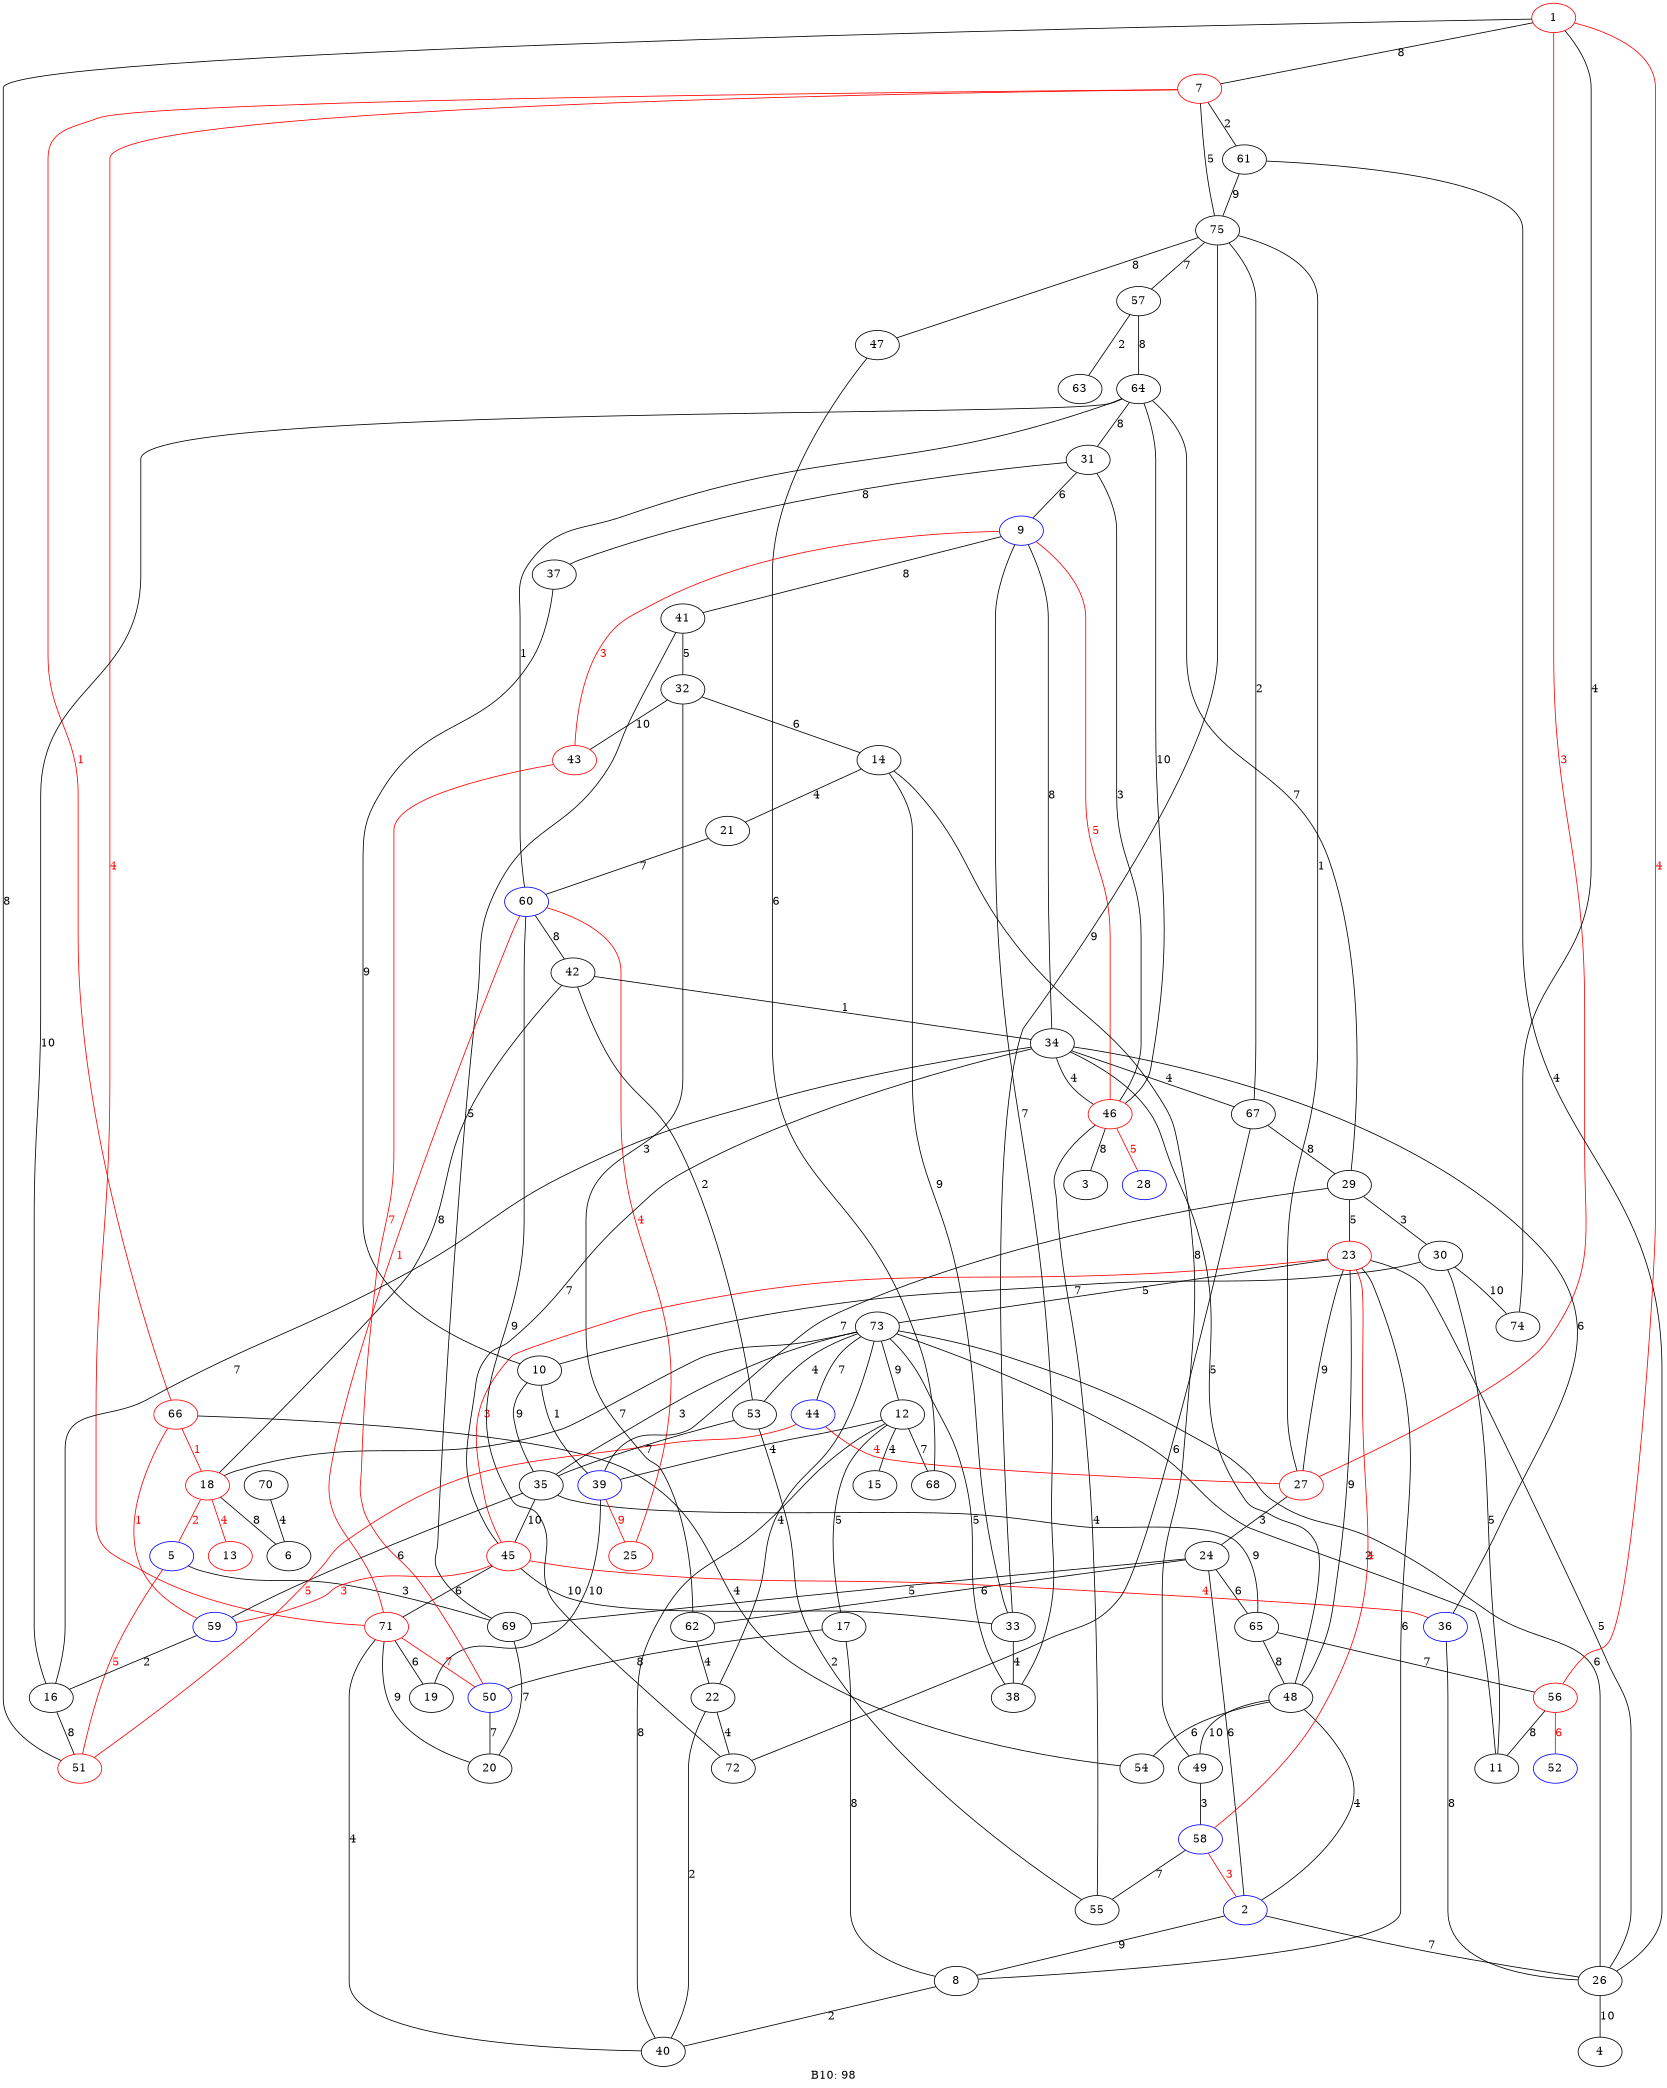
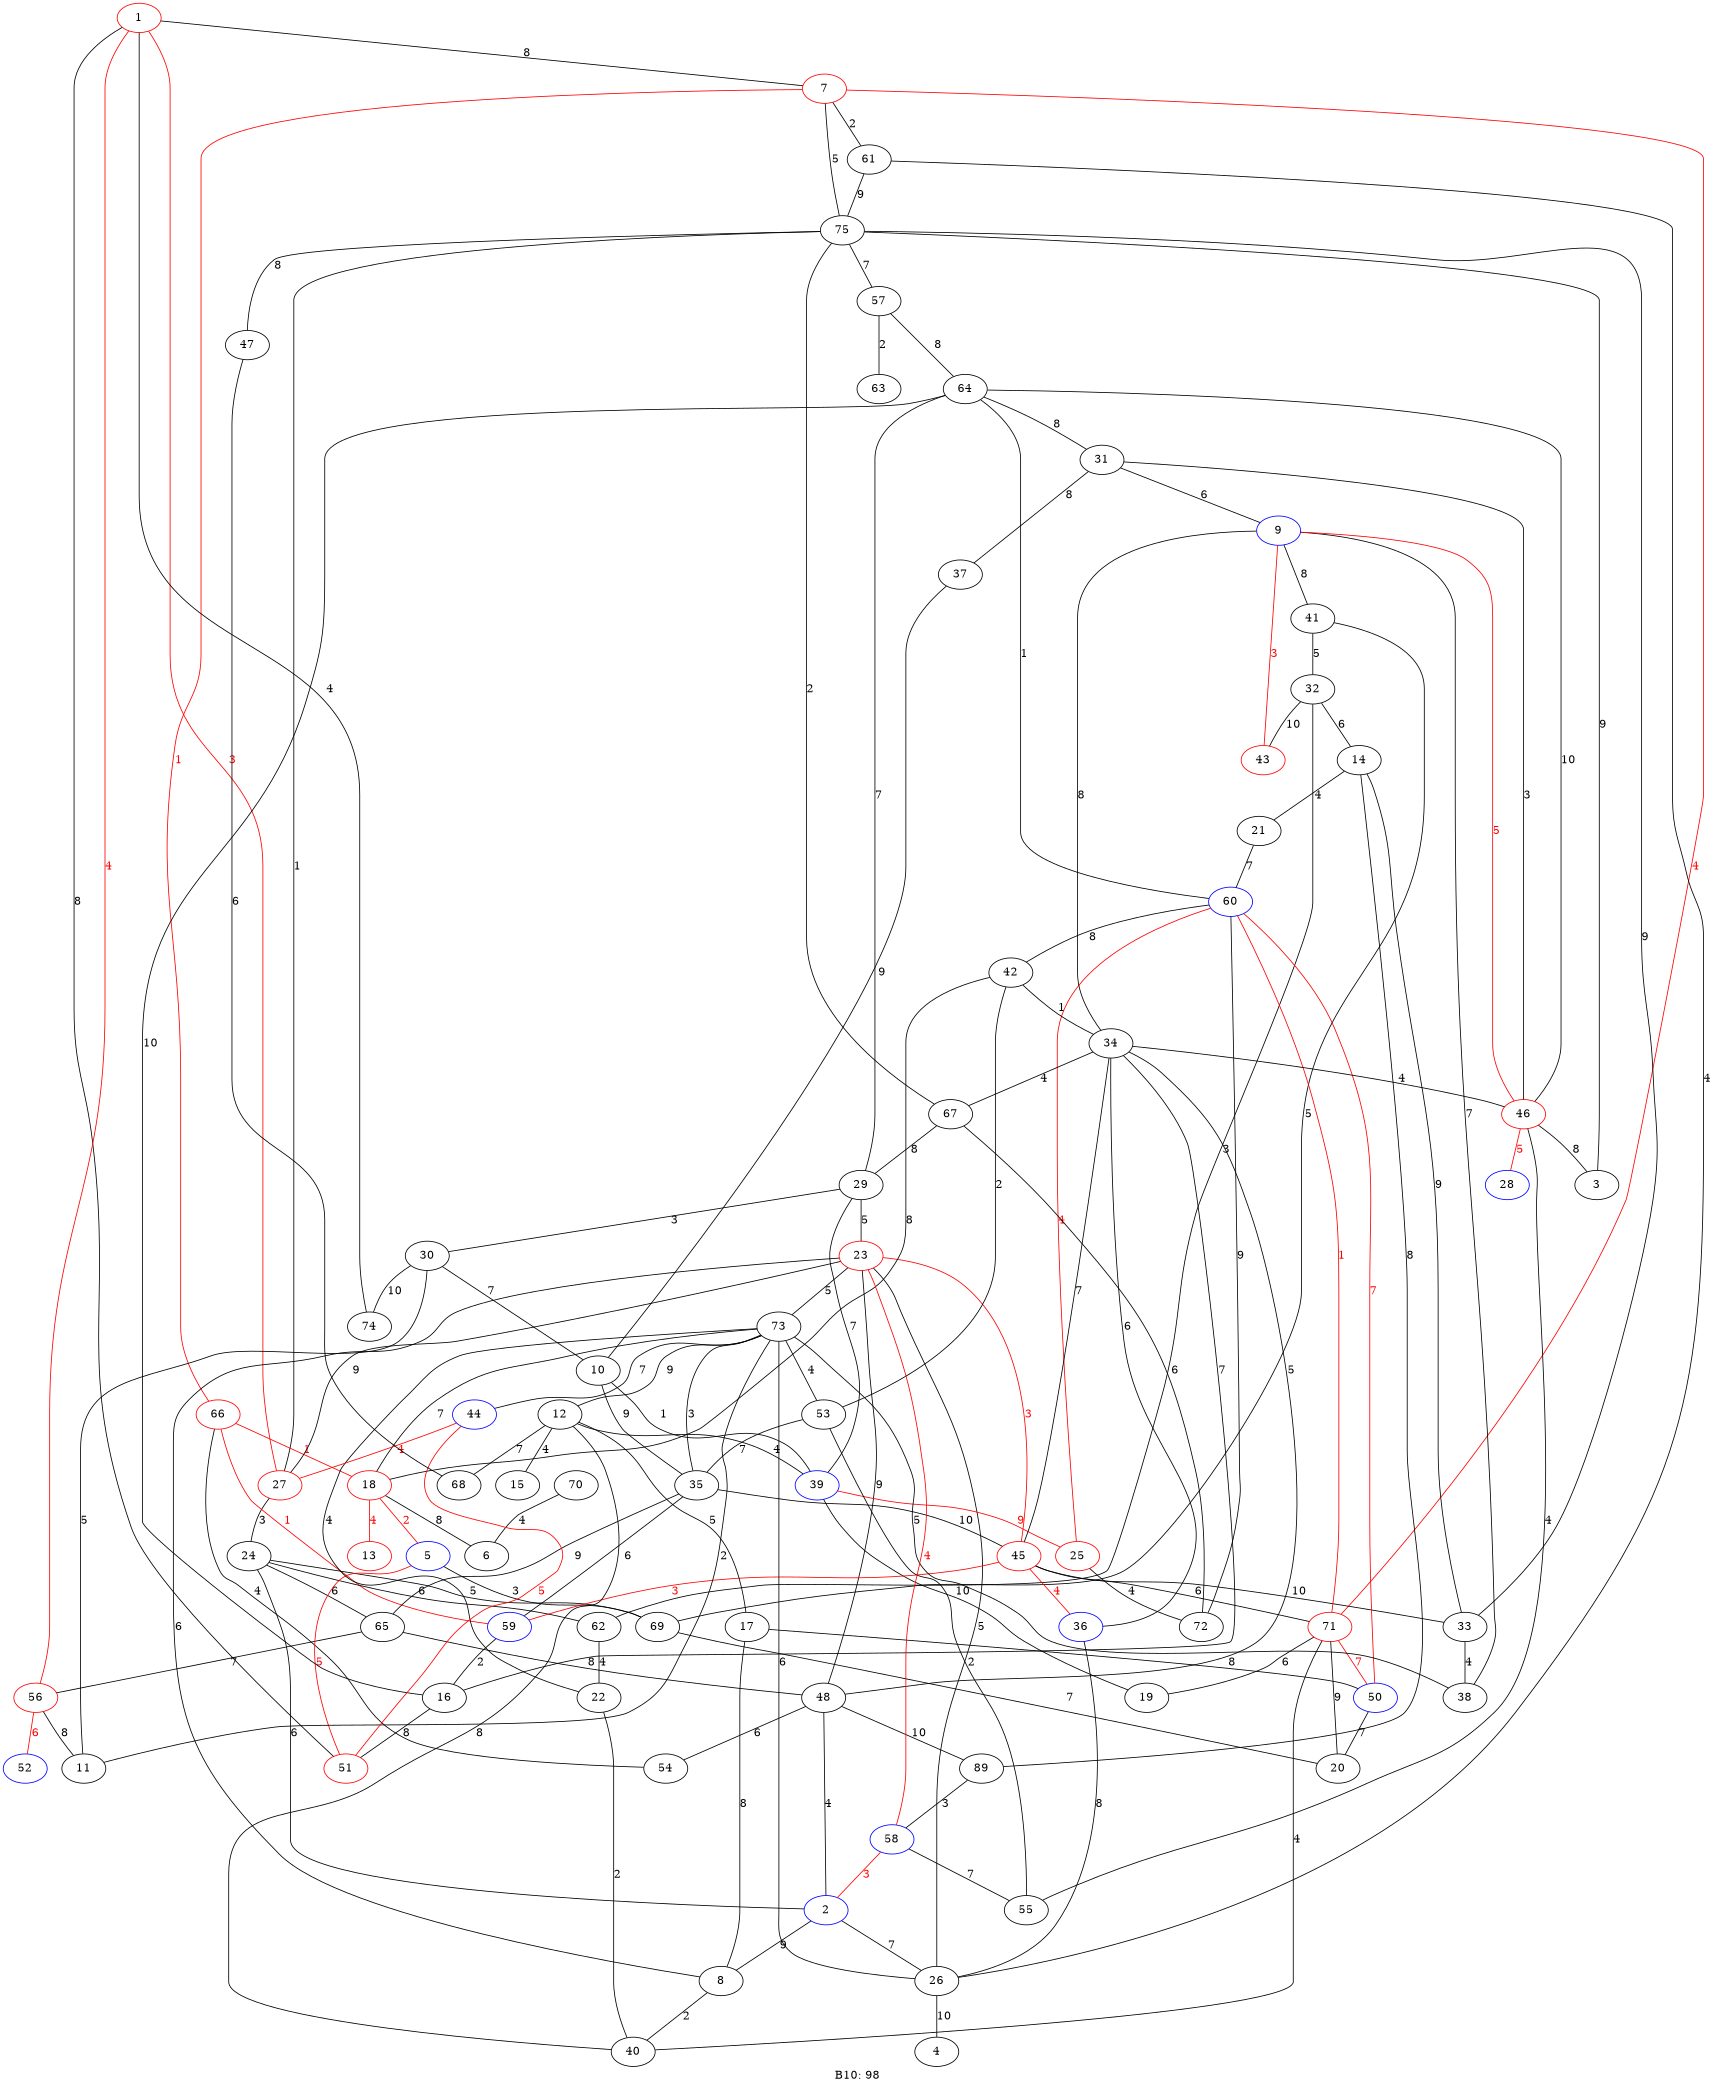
none -> (1599, 365)
(392, 1188) -> (1370, 1280)
(723, 1733) -> (1132, 1600)
(1200, 1769) -> (982, 1769)
